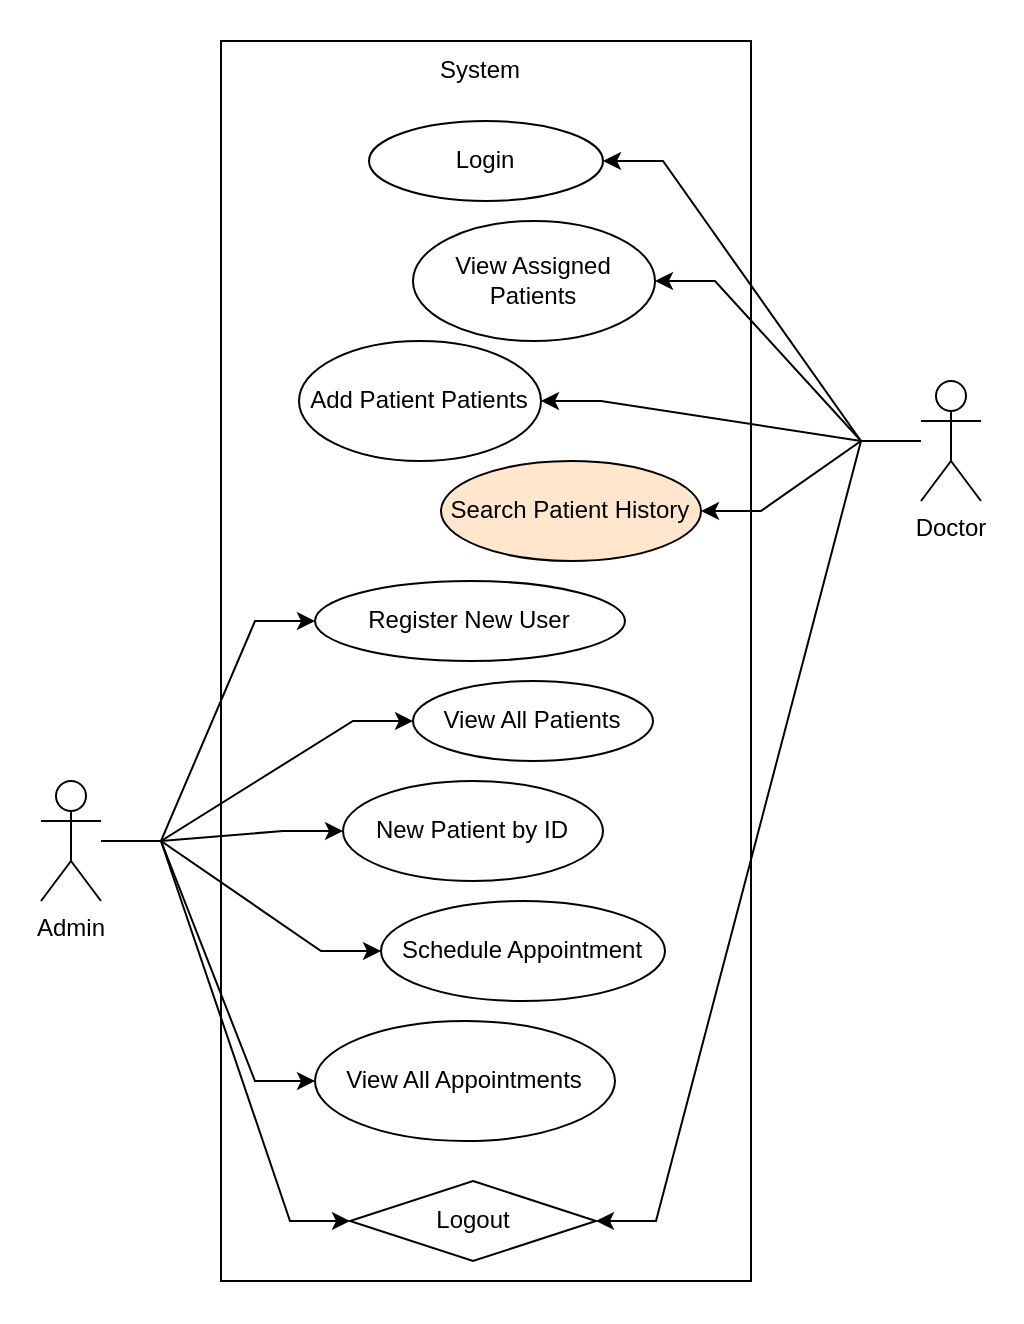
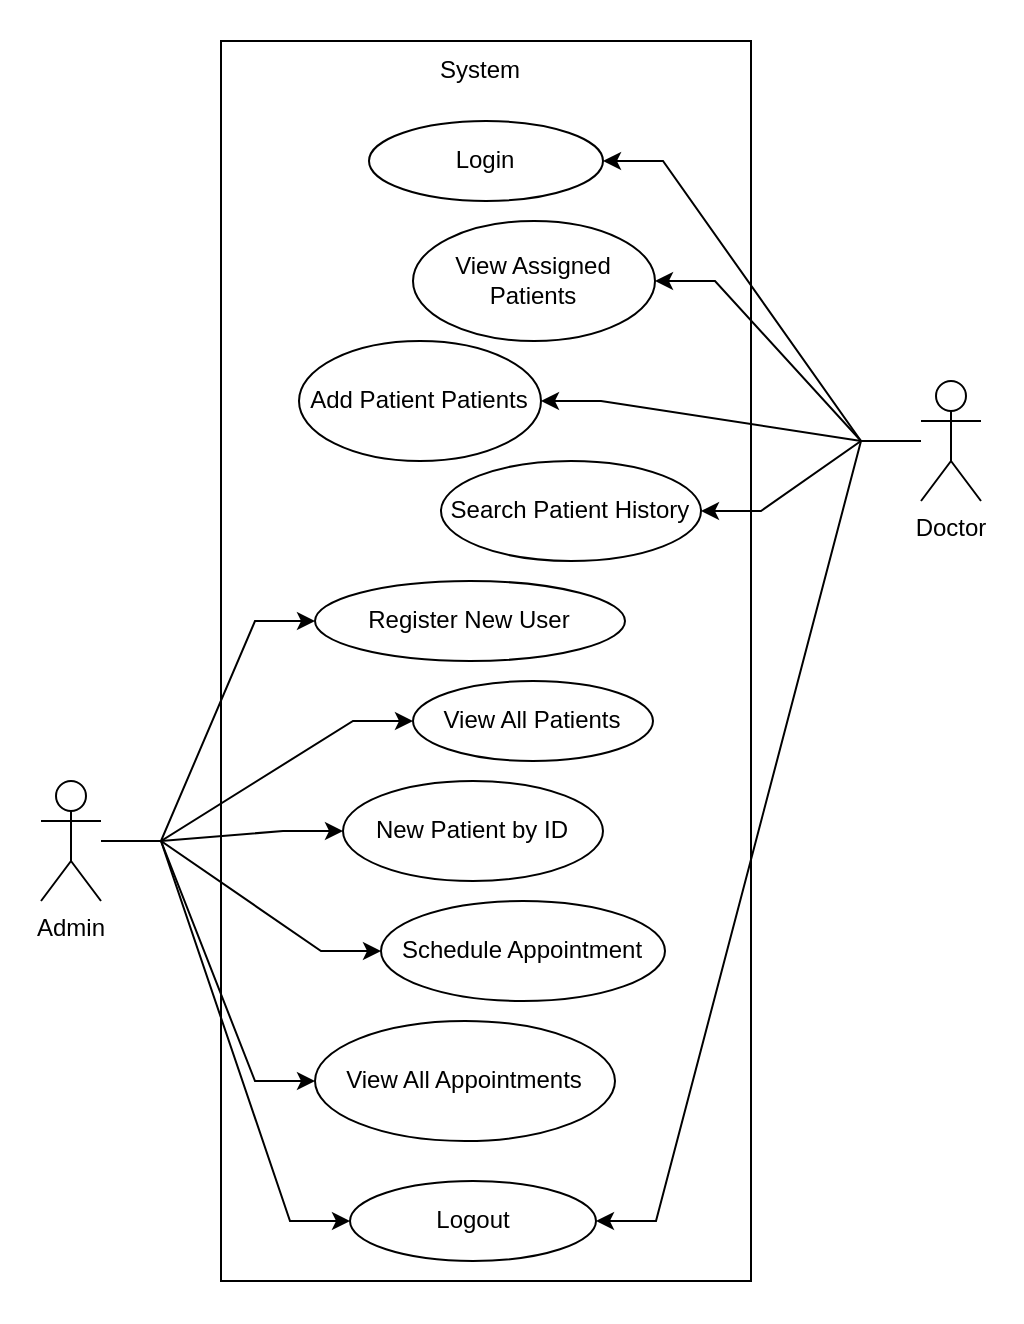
(571, 511) -> (571, 511)
(473, 1221) -> (473, 1221)
